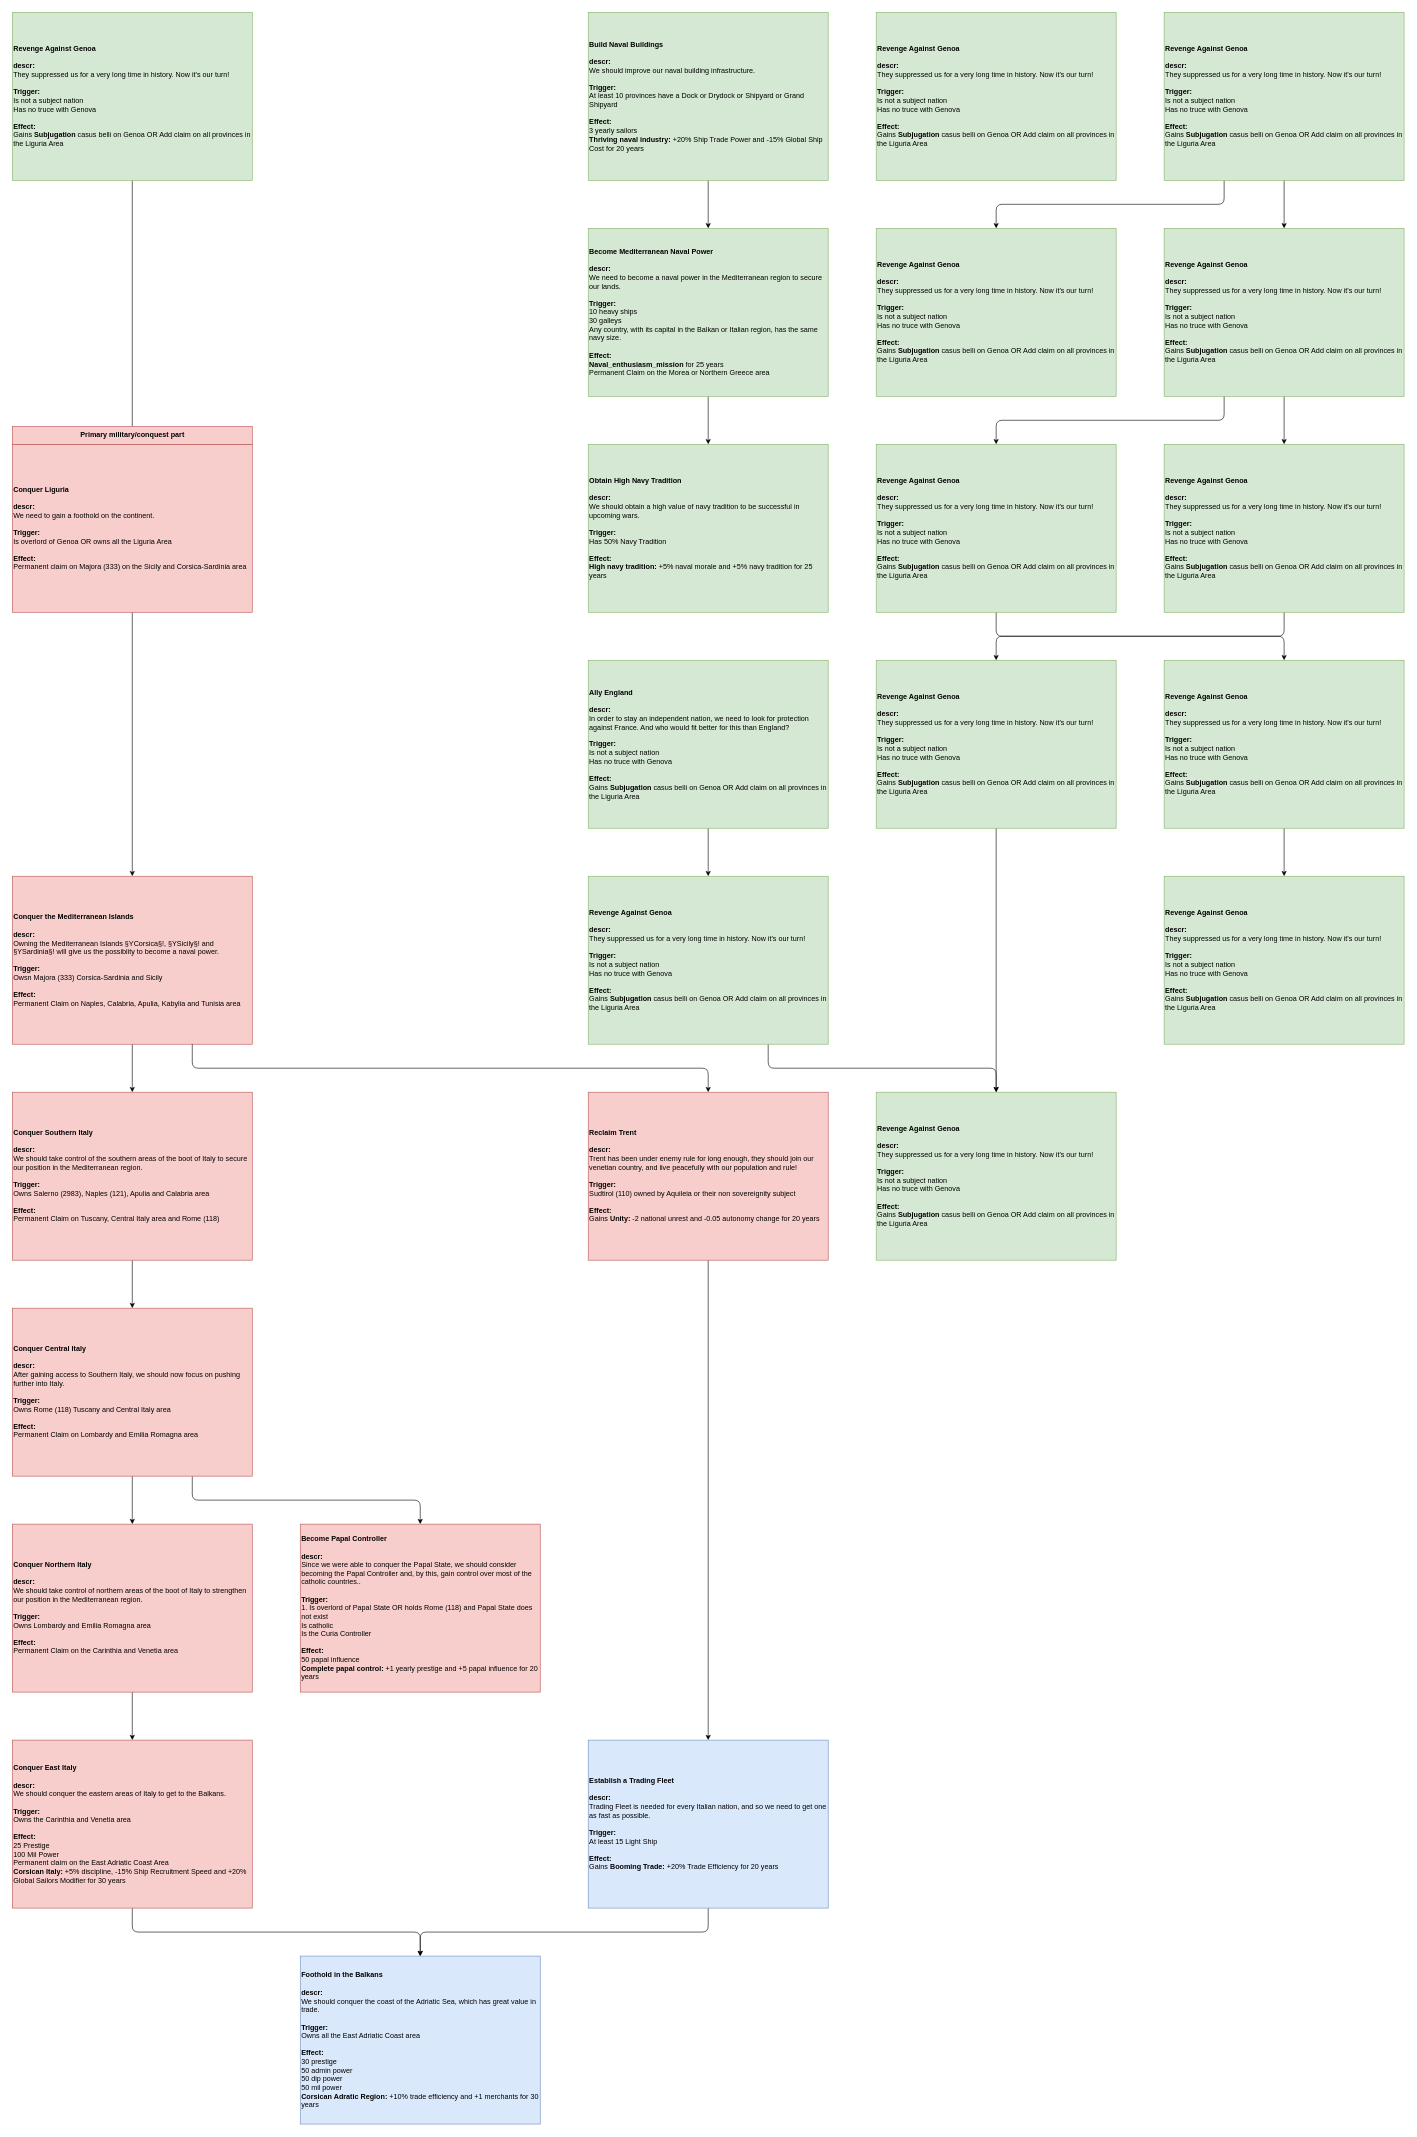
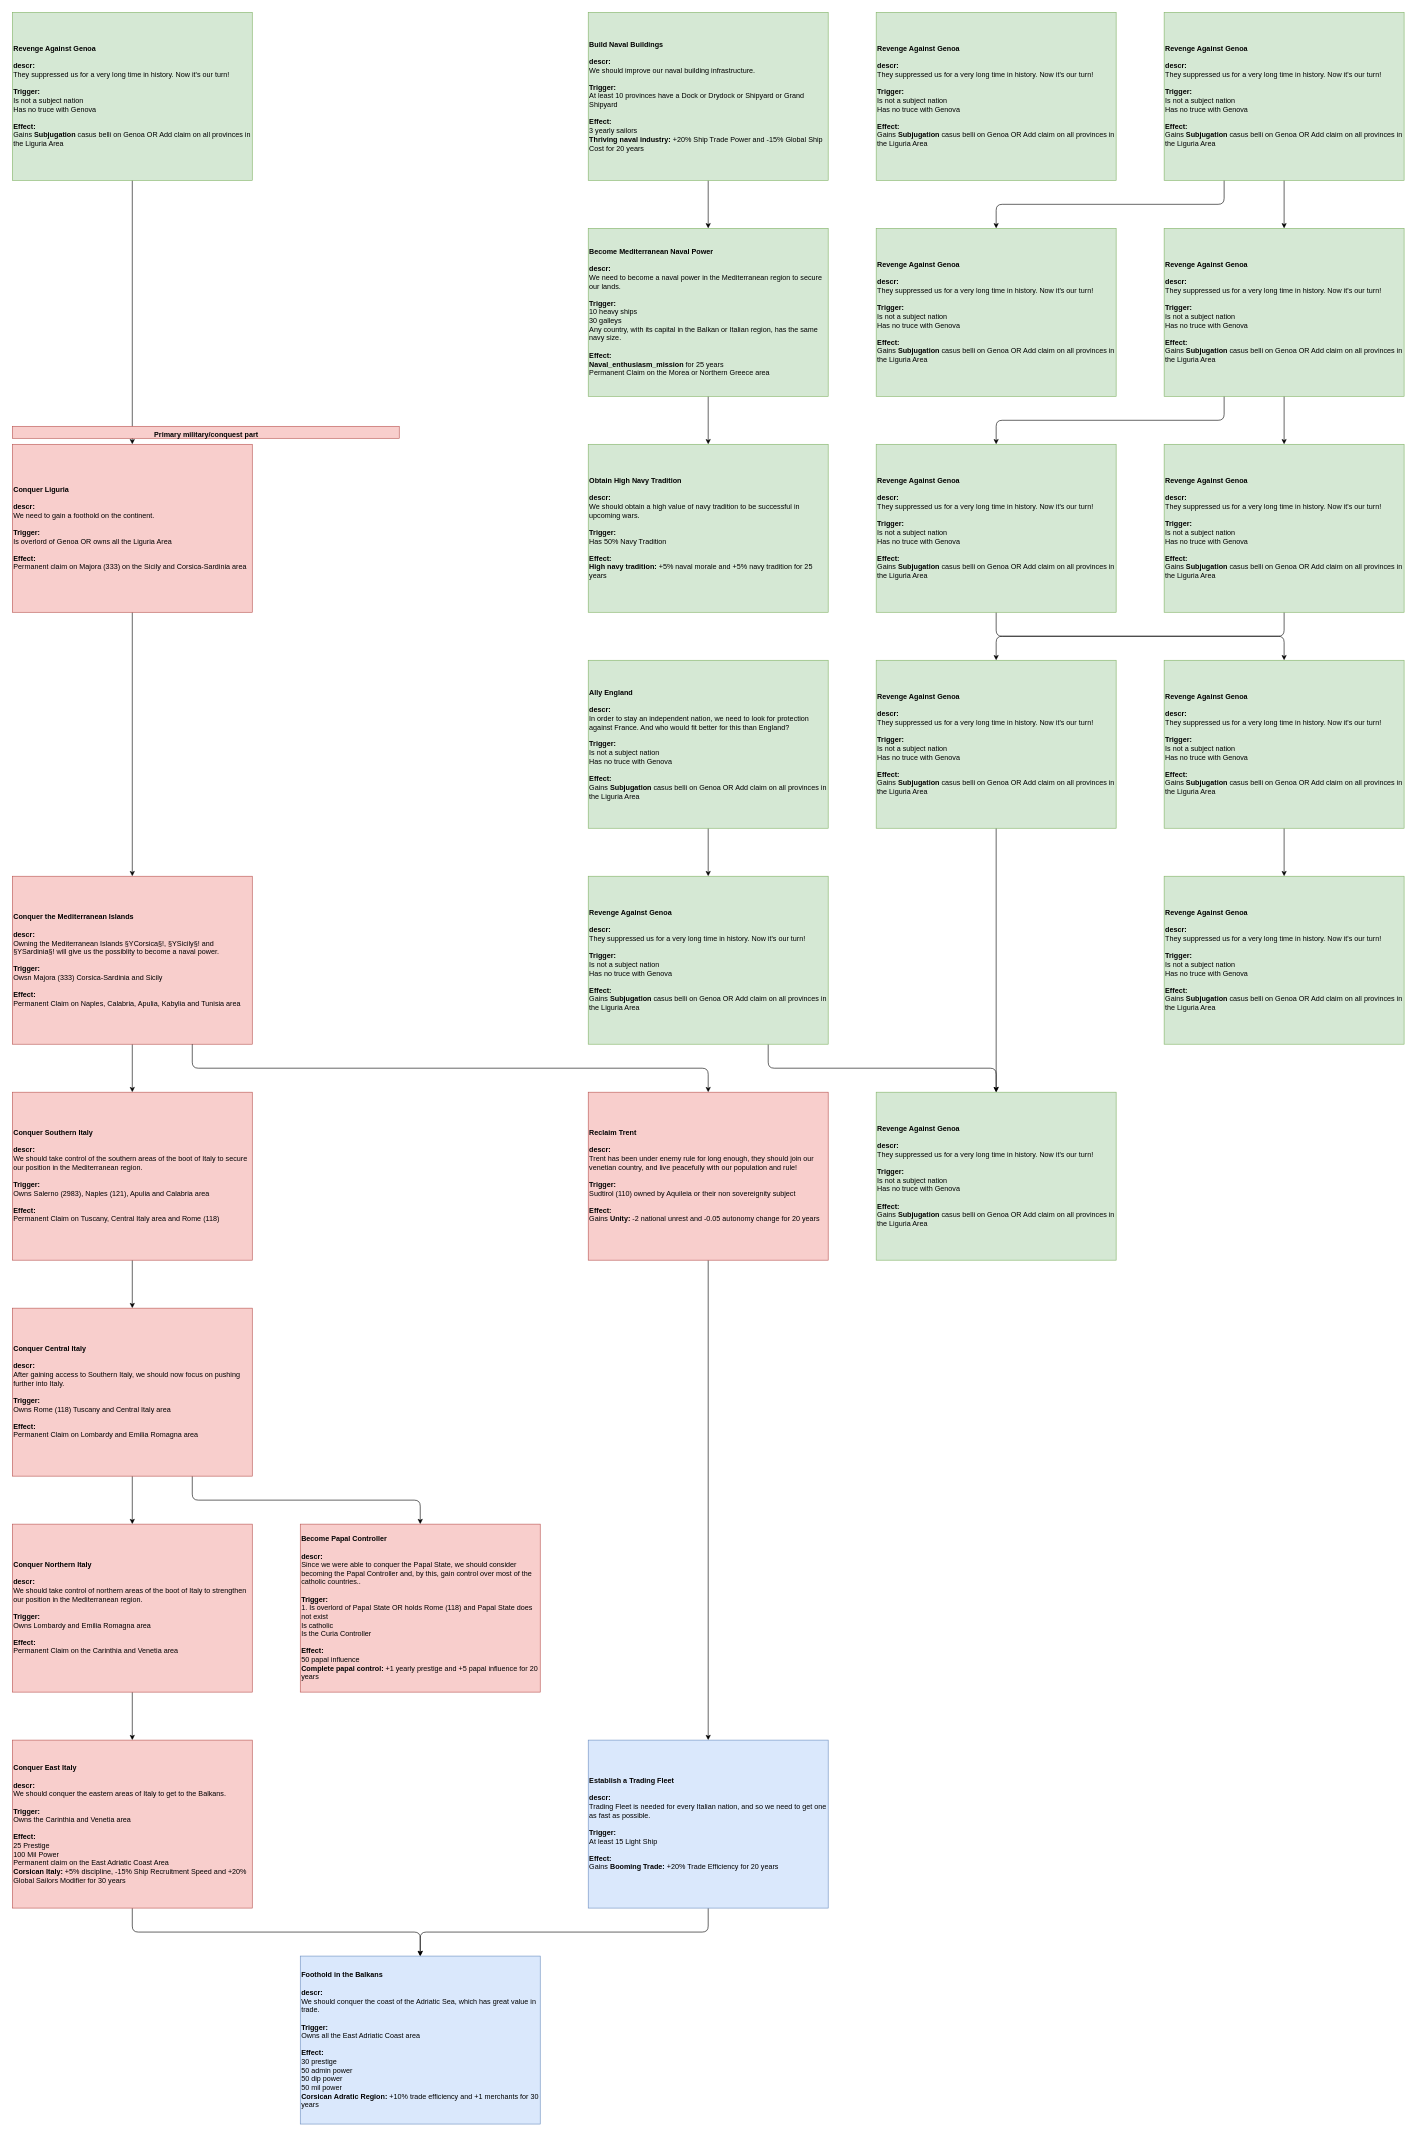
(132, 435) -> (206, 432)
